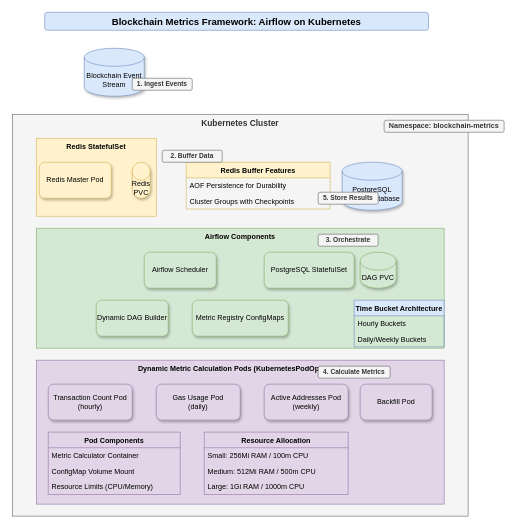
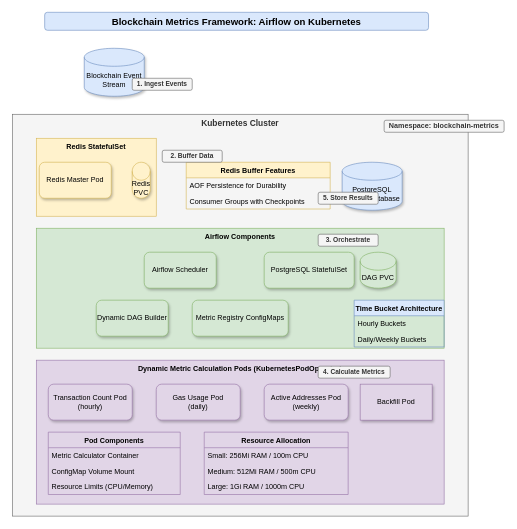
(246, 202) -> (249, 202)
(396, 402) -> (396, 402)
